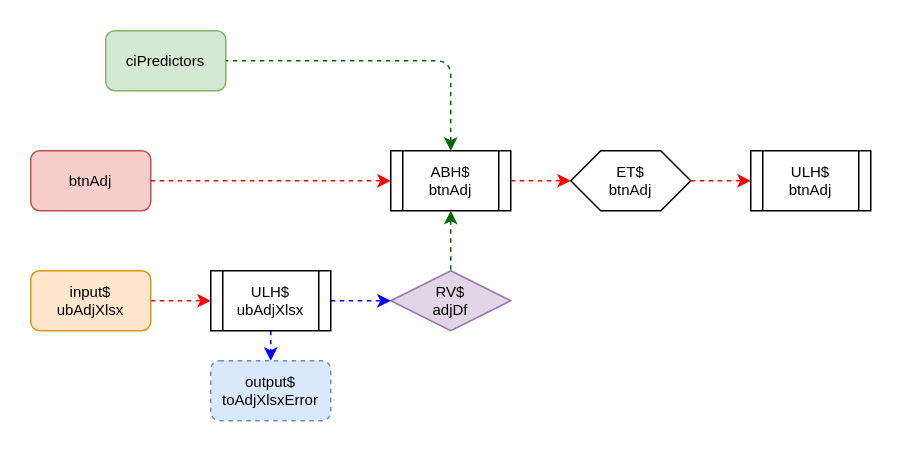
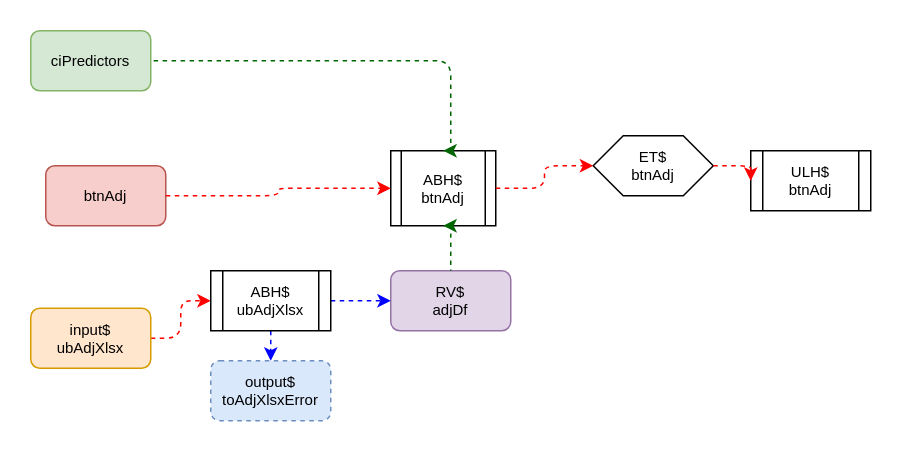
(166, 61) -> (91, 61)
(91, 181) -> (106, 196)
(451, 181) -> (443, 188)
(631, 181) -> (653, 166)
(91, 301) -> (91, 338)
(271, 301) -> (271, 301)
(451, 301) -> (451, 301)
